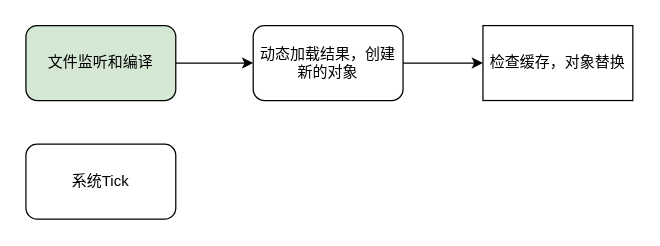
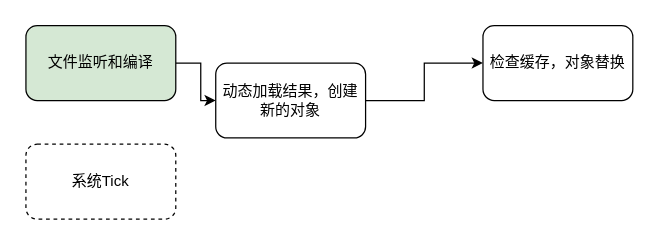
(328, 63) -> (291, 101)
(558, 63) -> (558, 63)
(101, 182) -> (101, 182)
